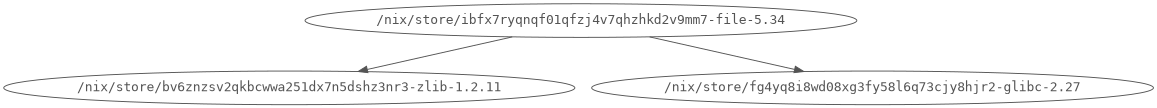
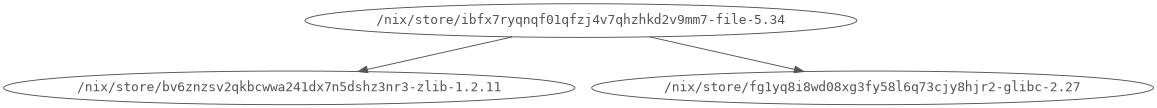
(289, 88) -> (289, 88)
(873, 88) -> (873, 88)
